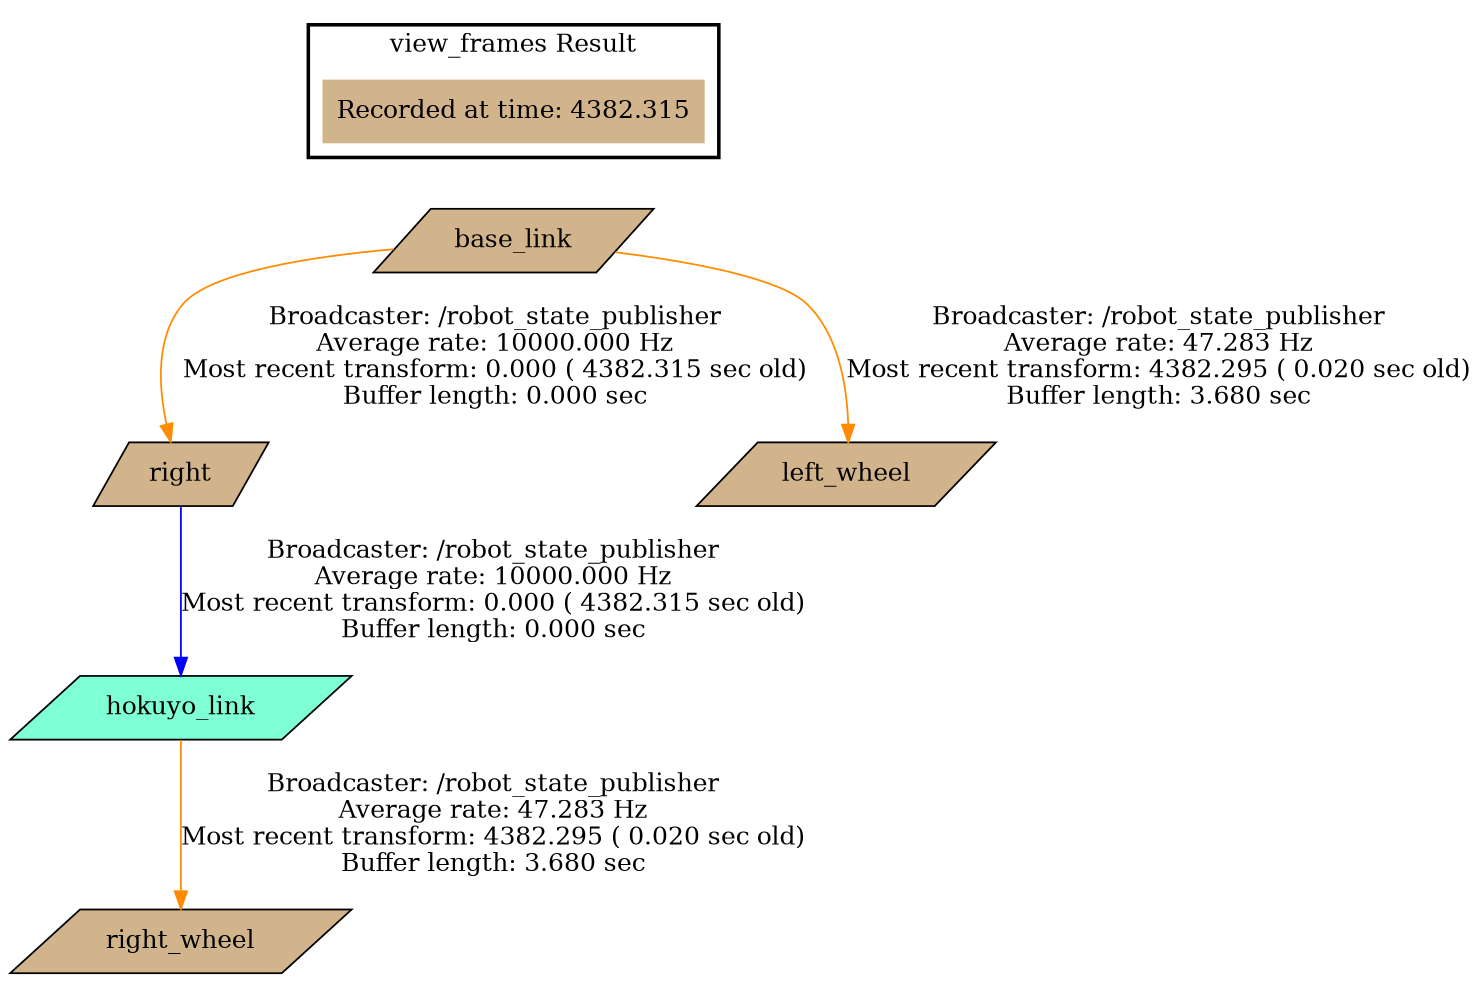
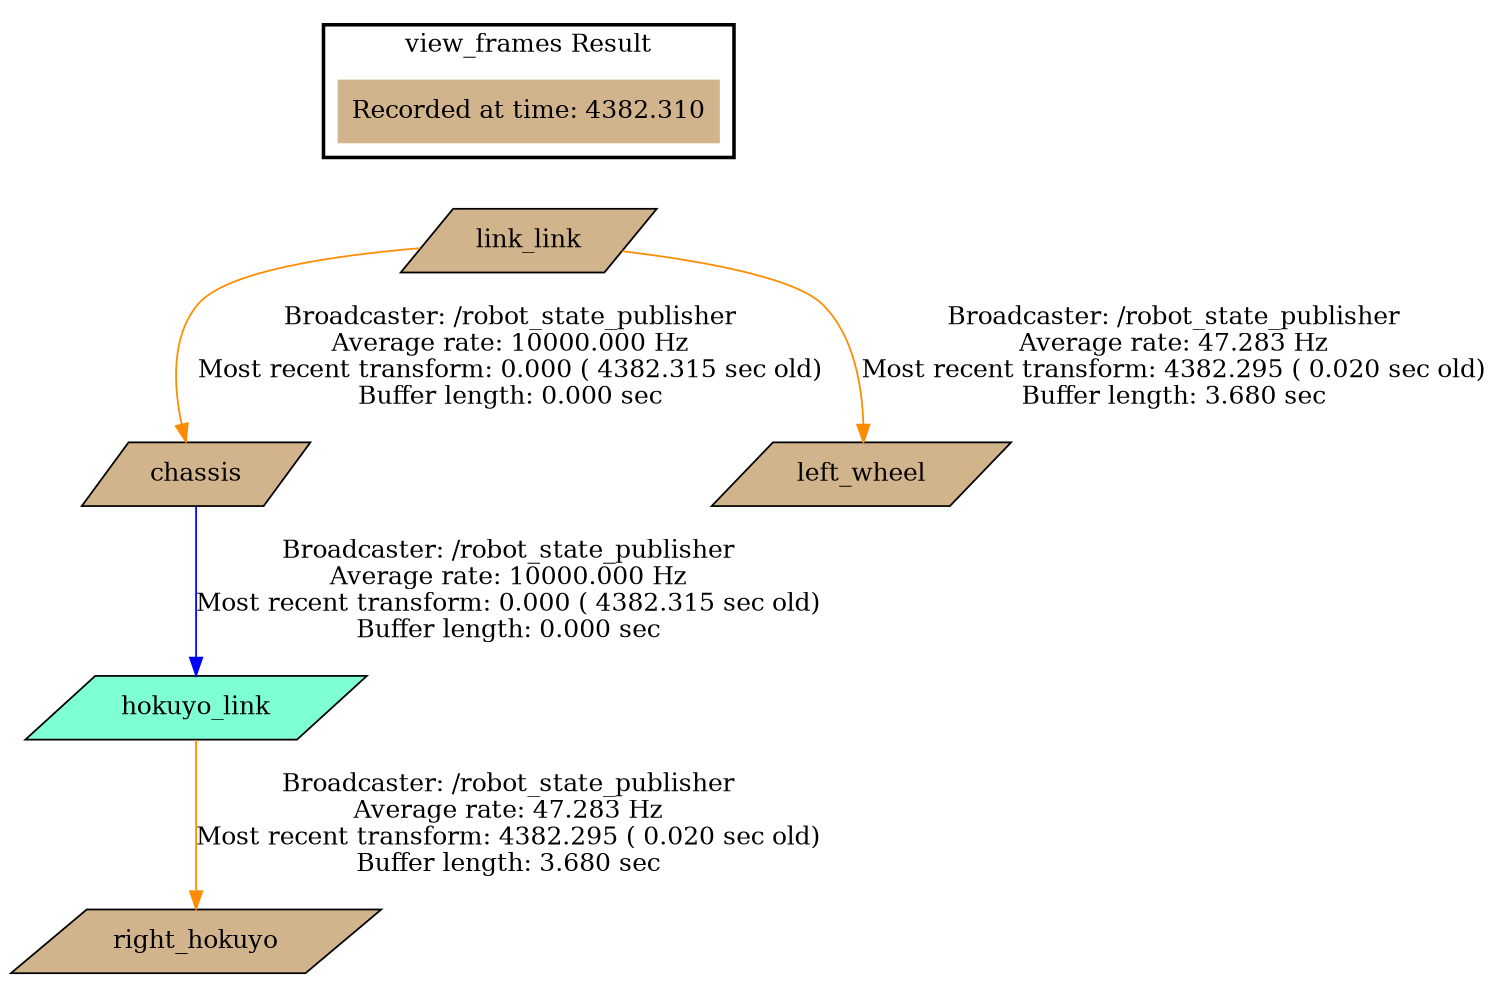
(514, 111) -> (529, 111)
(514, 241) -> (529, 241)
(181, 474) -> (196, 474)
(181, 941) -> (196, 941)
